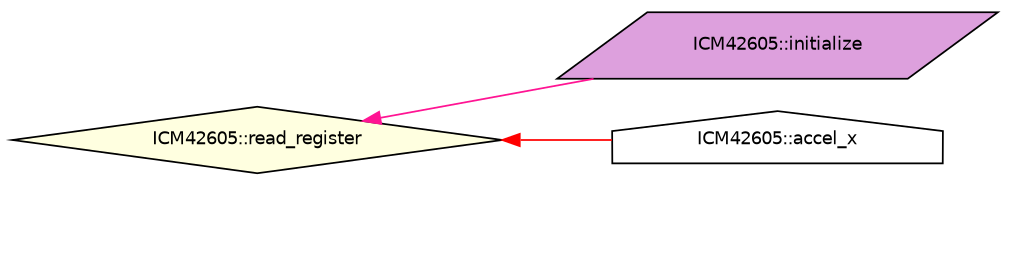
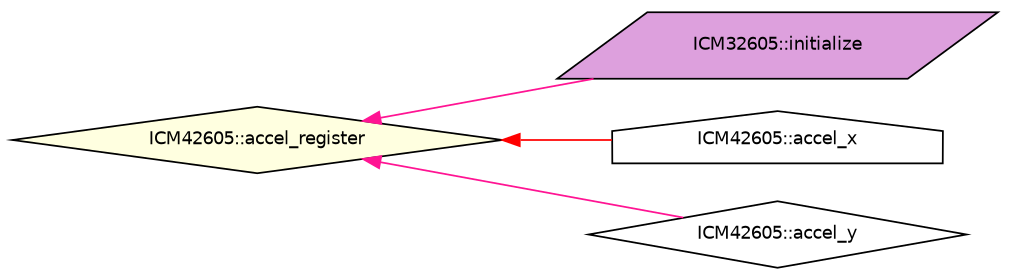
(778, 46) -> (778, 46)
(257, 140) -> (257, 140)
none -> (778, 234)
